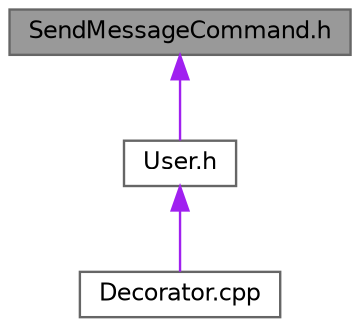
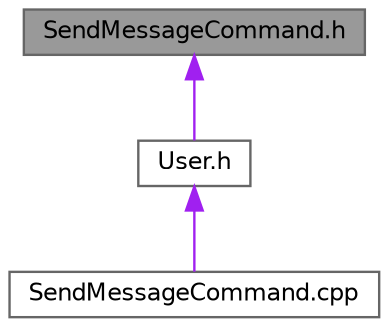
(180, 295) -> (194, 295)
